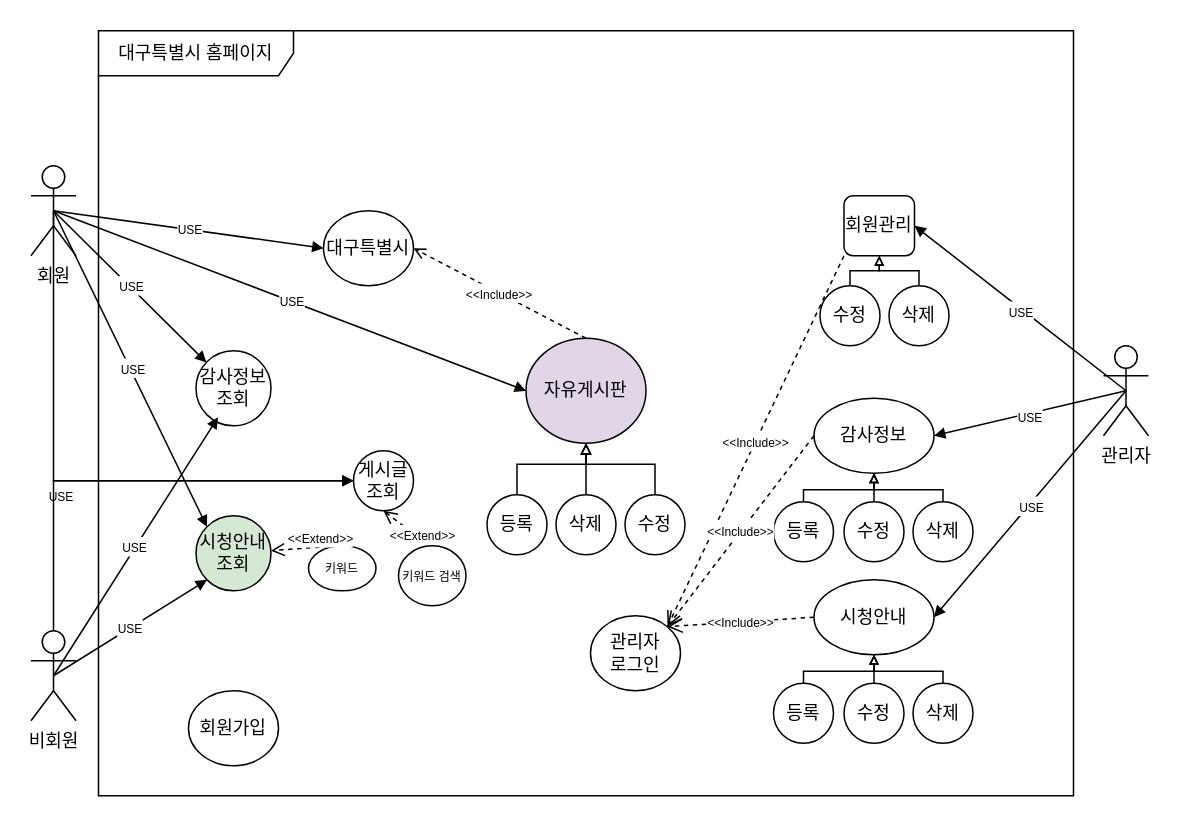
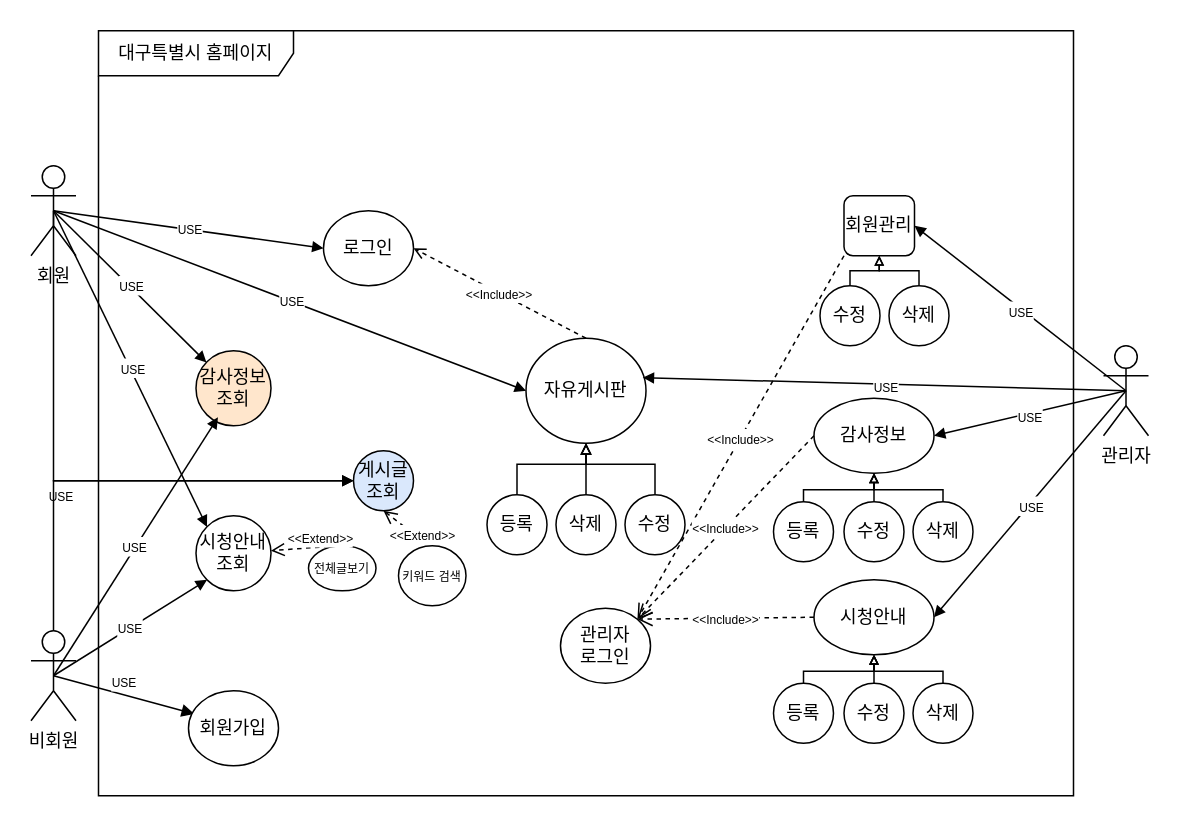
(368, 248) -> (368, 248)
none -> (884, 384)
(233, 388) -> (233, 388)
(586, 391) -> (586, 391)
(383, 481) -> (383, 481)
(233, 553) -> (233, 553)
(342, 568) -> (342, 568)
(635, 653) -> (605, 646)
none -> (119, 694)
